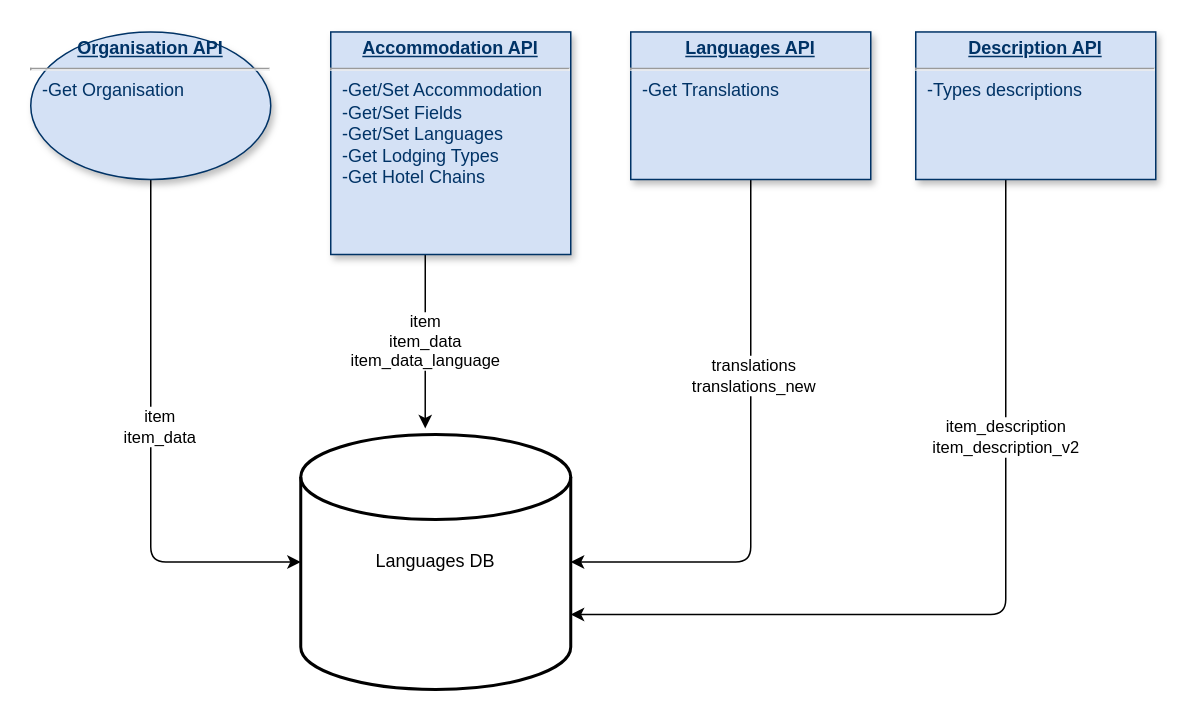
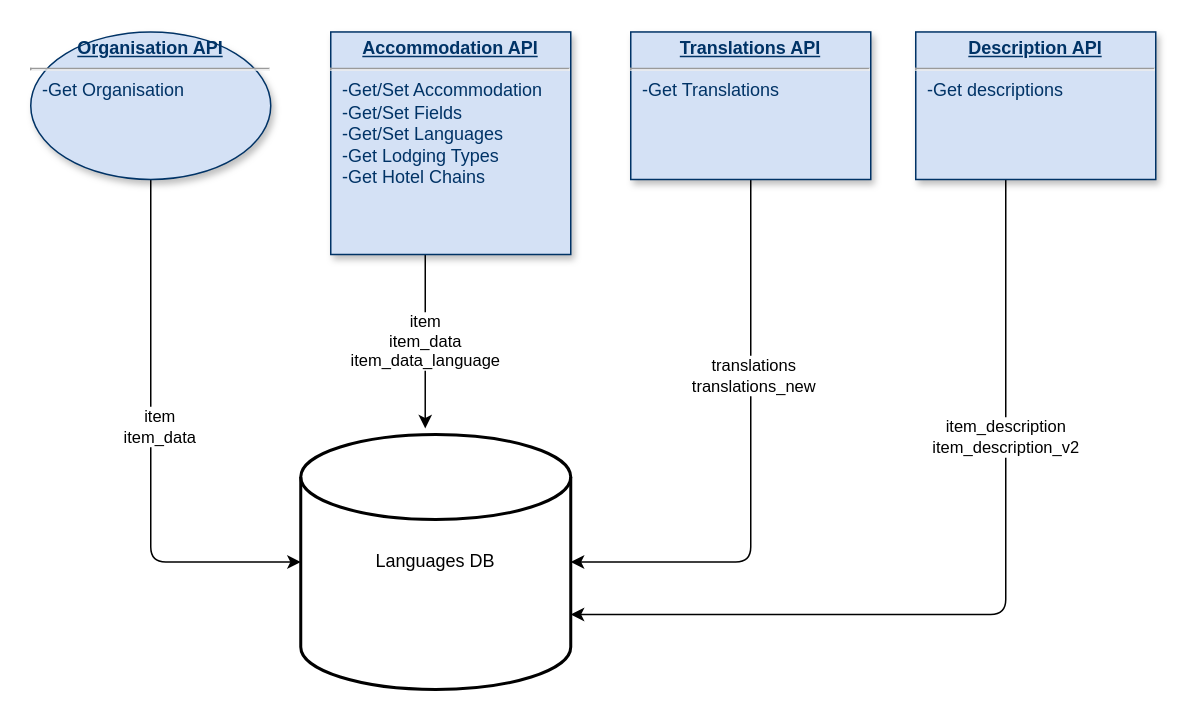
(709, 54) -> (709, 54)
(1004, 54) -> (994, 54)
